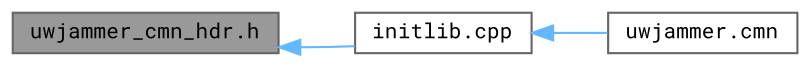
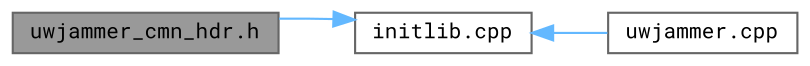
(703, 33) -> (703, 33)
(328, 47) -> (306, 19)
